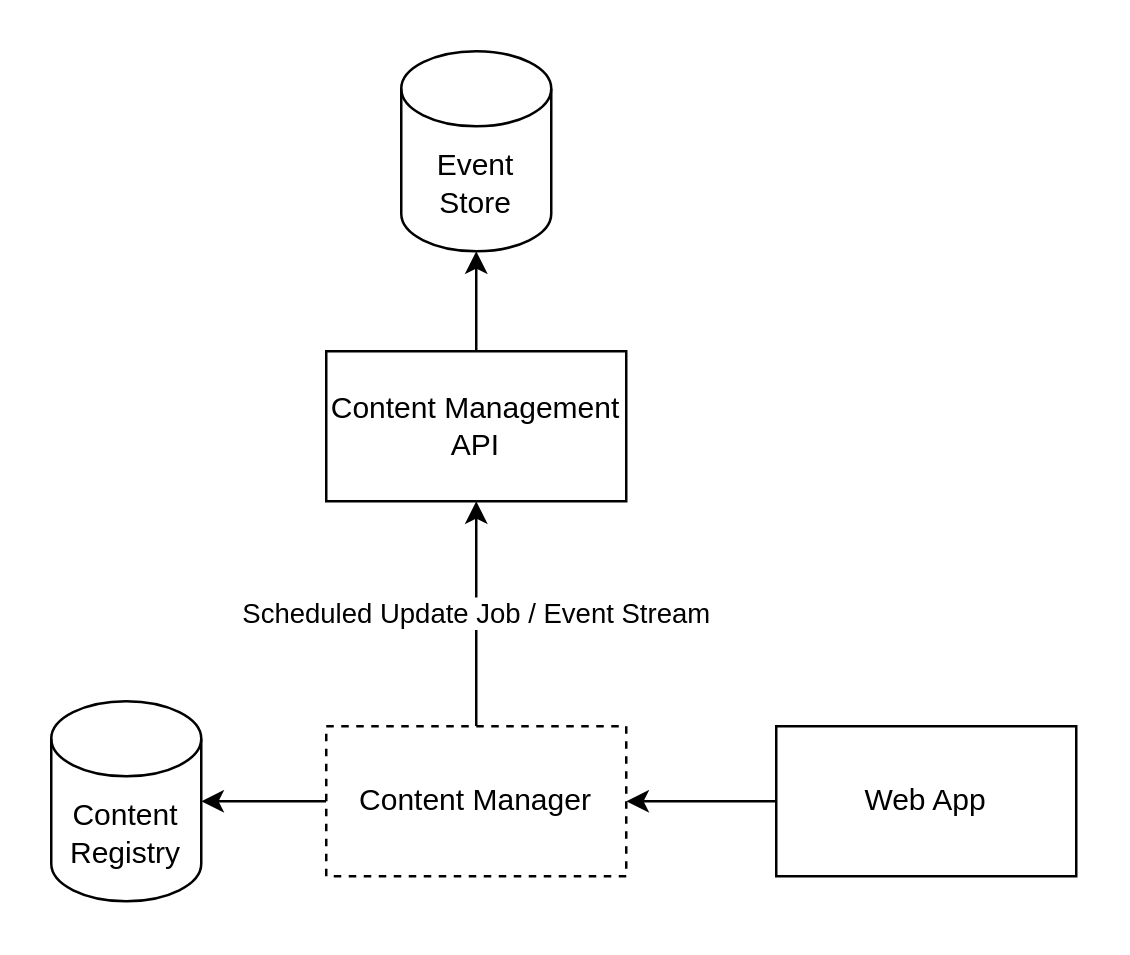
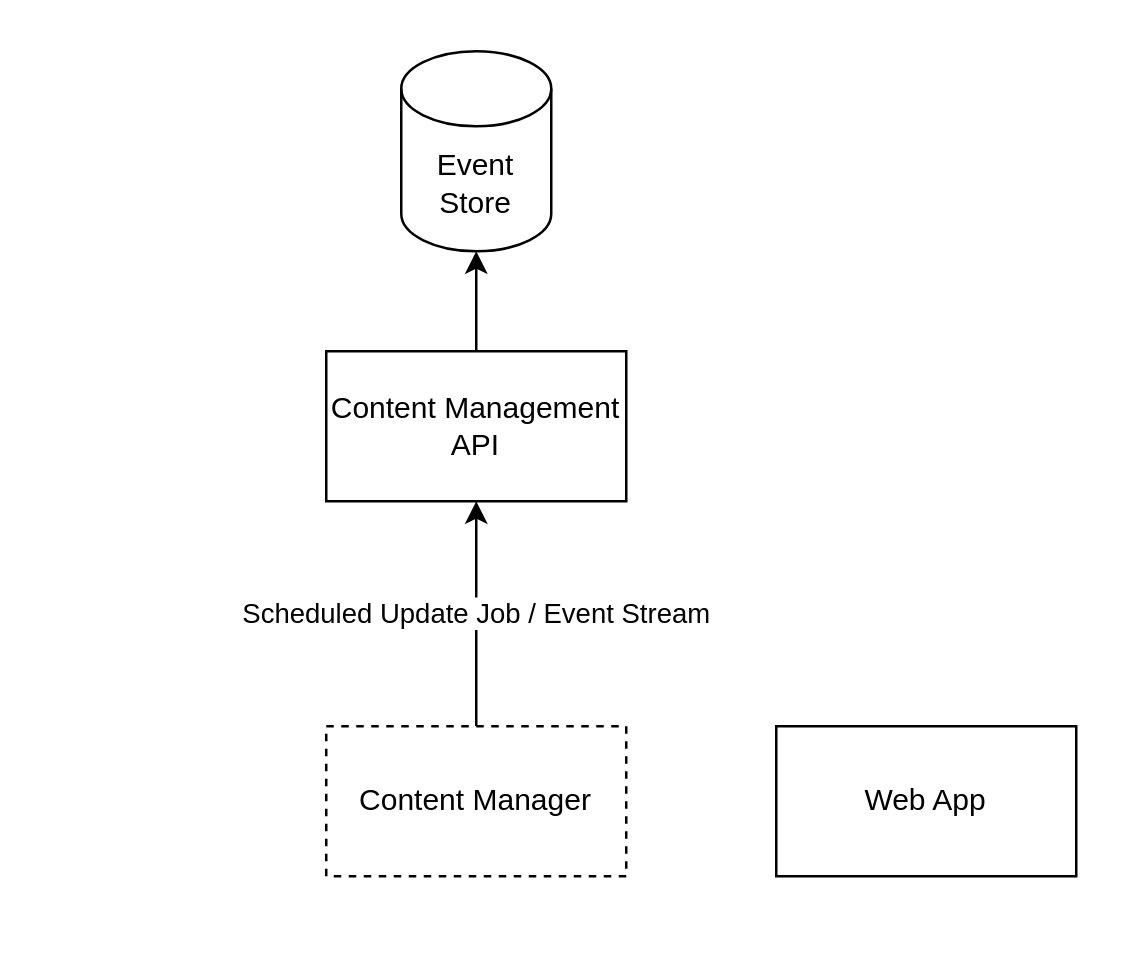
(126, 801) -> none
(272, 801) -> none
(709, 801) -> none
